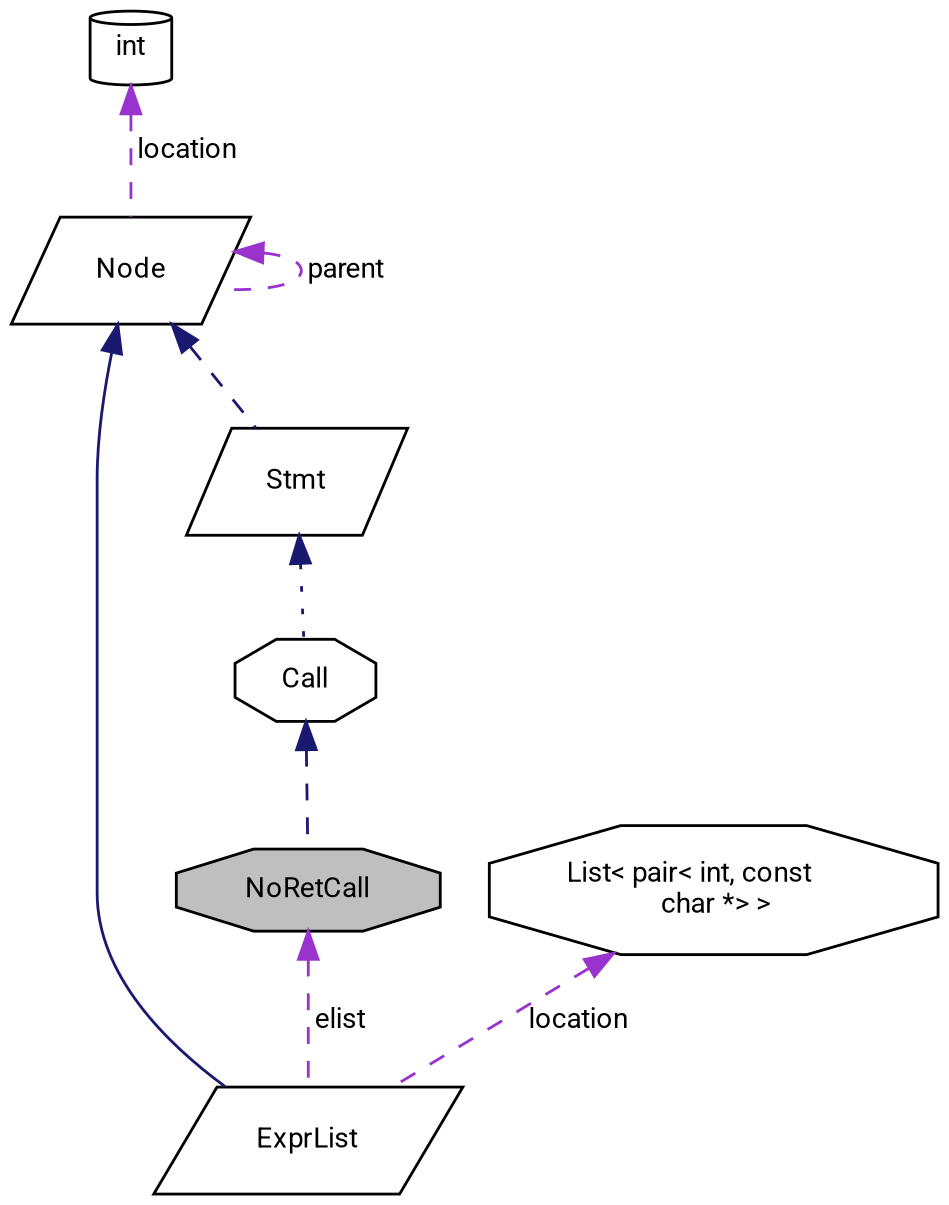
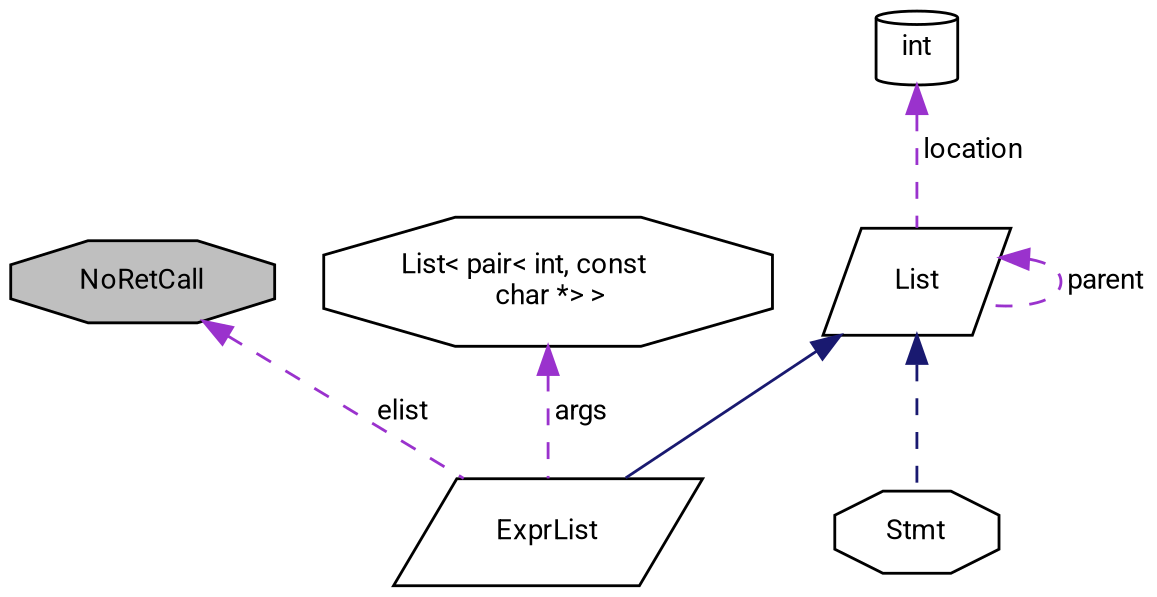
(131, 271) -> (917, 282)
(297, 482) -> (917, 532)
(305, 680) -> none
(576, 1021) -> (579, 413)
